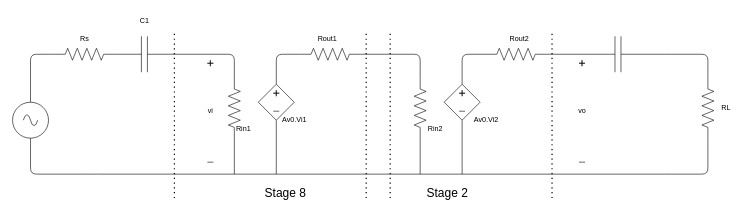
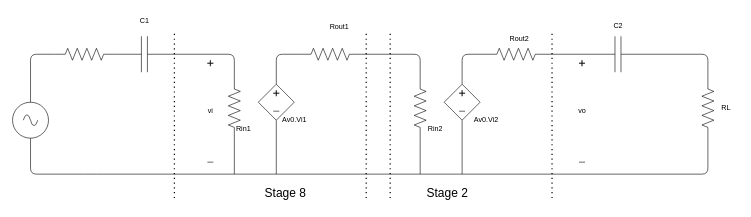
none -> (618, 26)
(84, 39) -> none
(327, 39) -> (339, 27)
